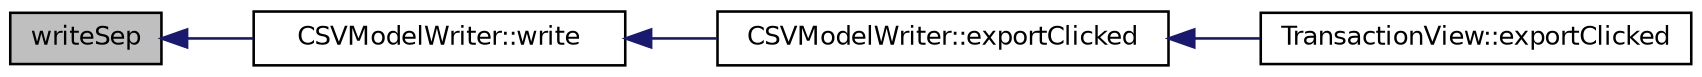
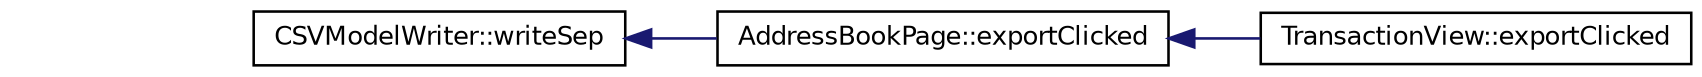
(86, 38) -> none
(439, 38) -> (439, 38)
(943, 38) -> (943, 38)
